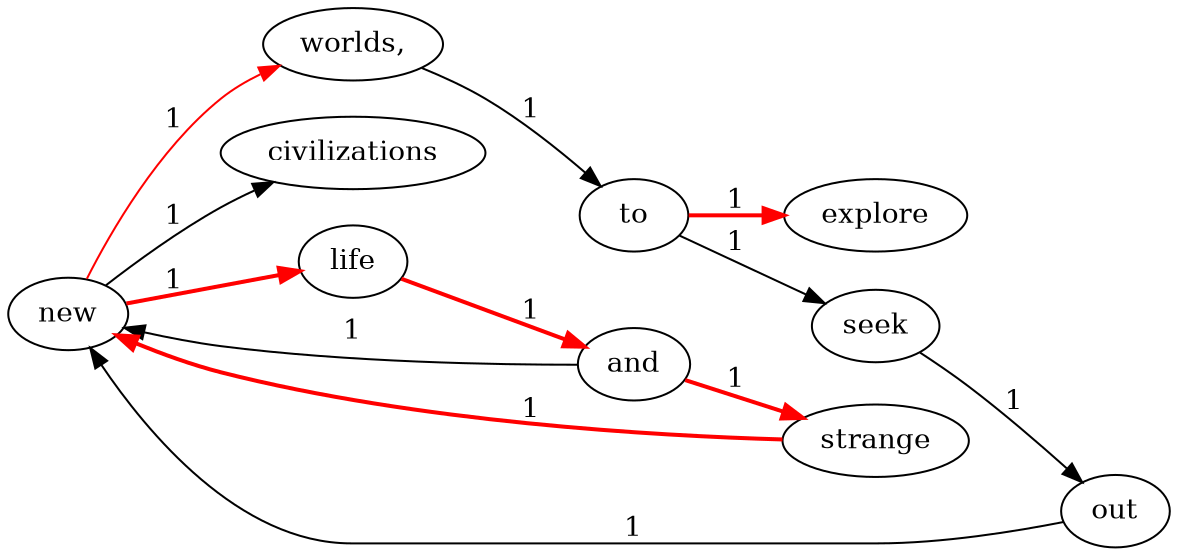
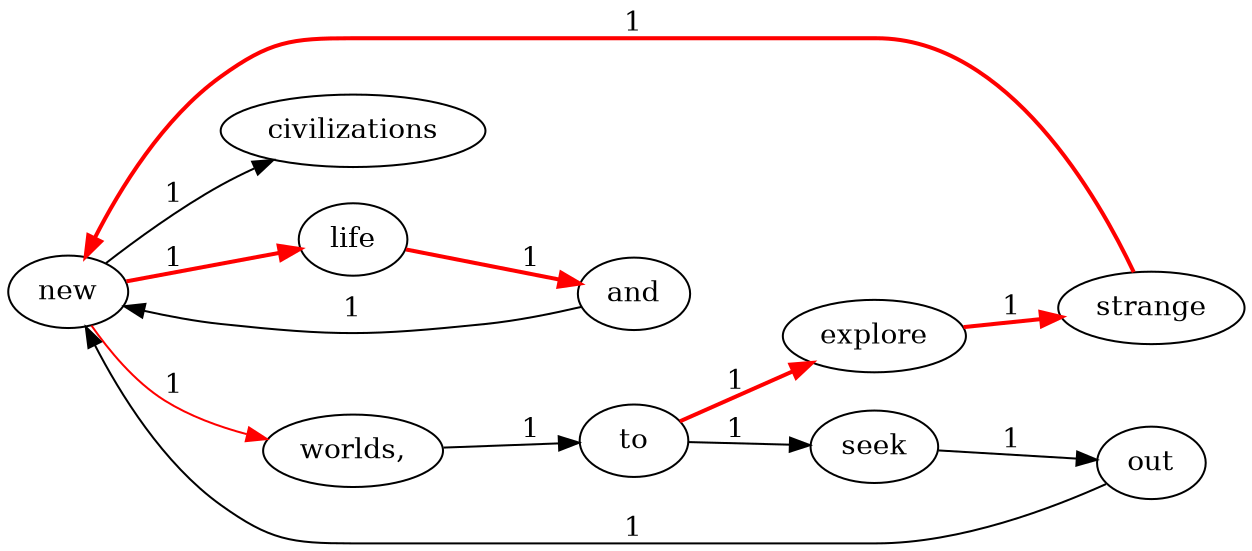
(734, 396) -> (1002, 323)
